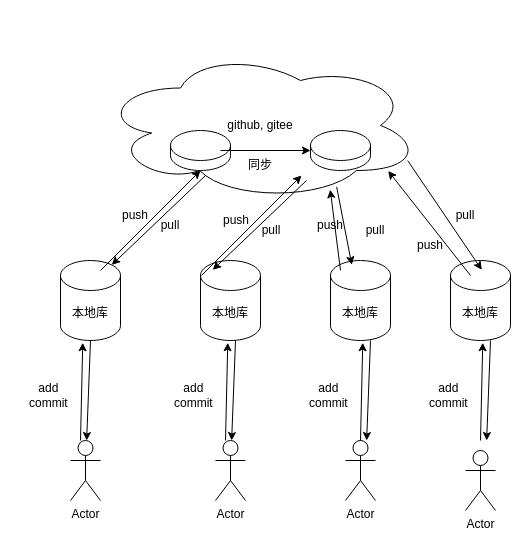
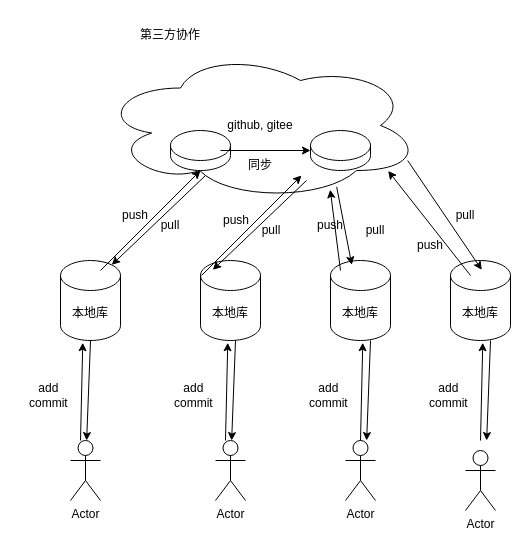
none -> (171, 36)
